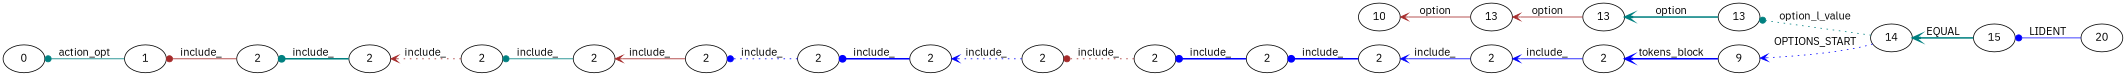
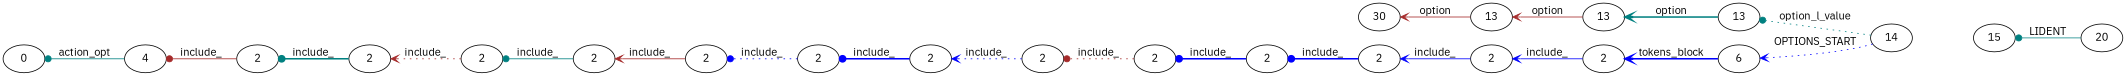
(1379, 17) -> (1379, 17)
(1947, 38) -> none
(2051, 38) -> (2051, 38)
(145, 59) -> (145, 59)
(1739, 59) -> (1739, 59)
